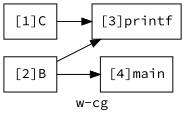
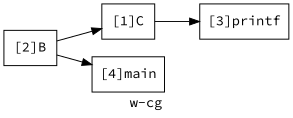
(74, 53) -> (74, 36)
